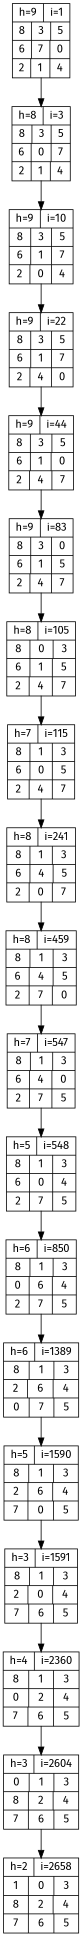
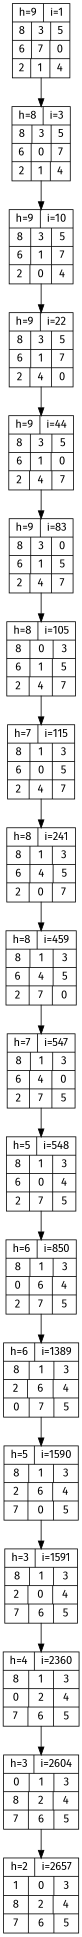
(56, 1867) -> (57, 1867)
